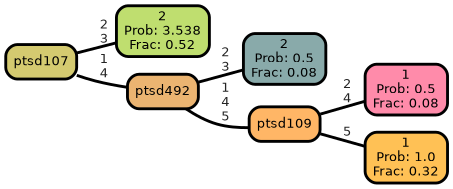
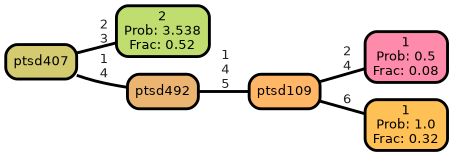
(285, 59) -> none
(41, 62) -> (41, 62)
(345, 132) -> (345, 100)
